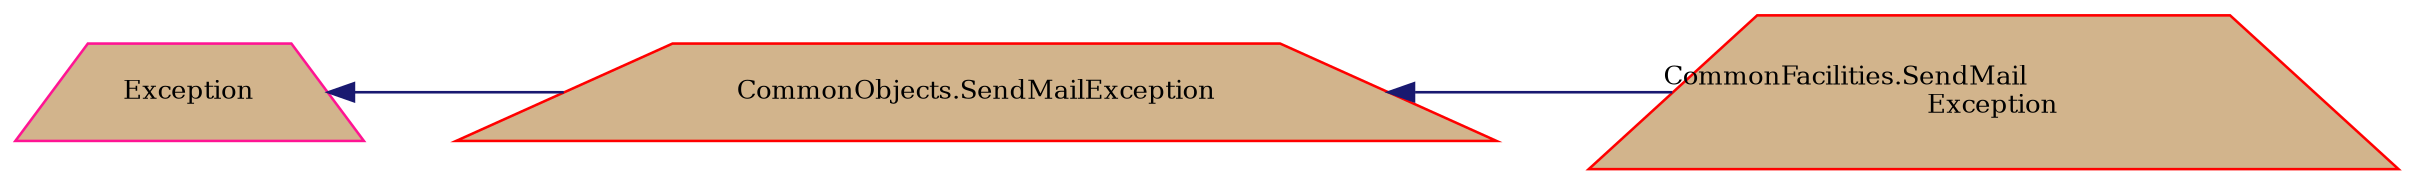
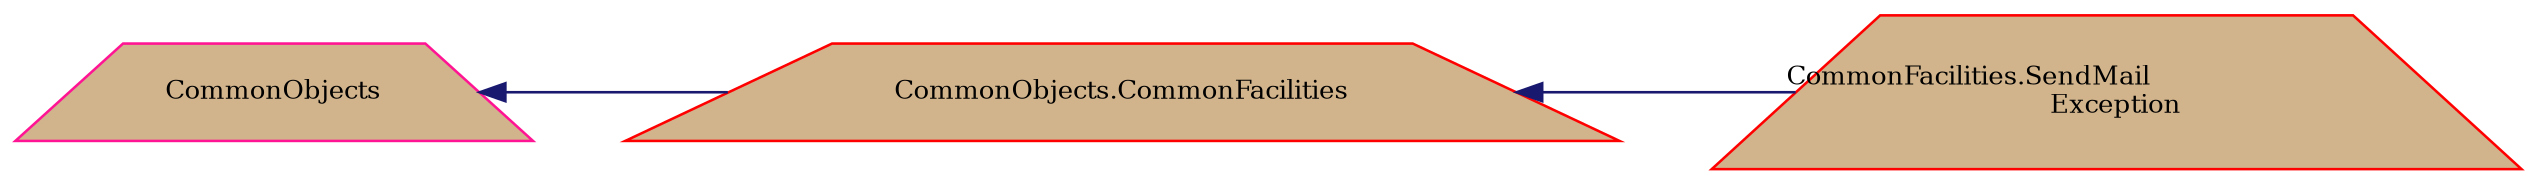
(190, 92) -> (274, 92)
(976, 92) -> (1122, 92)
